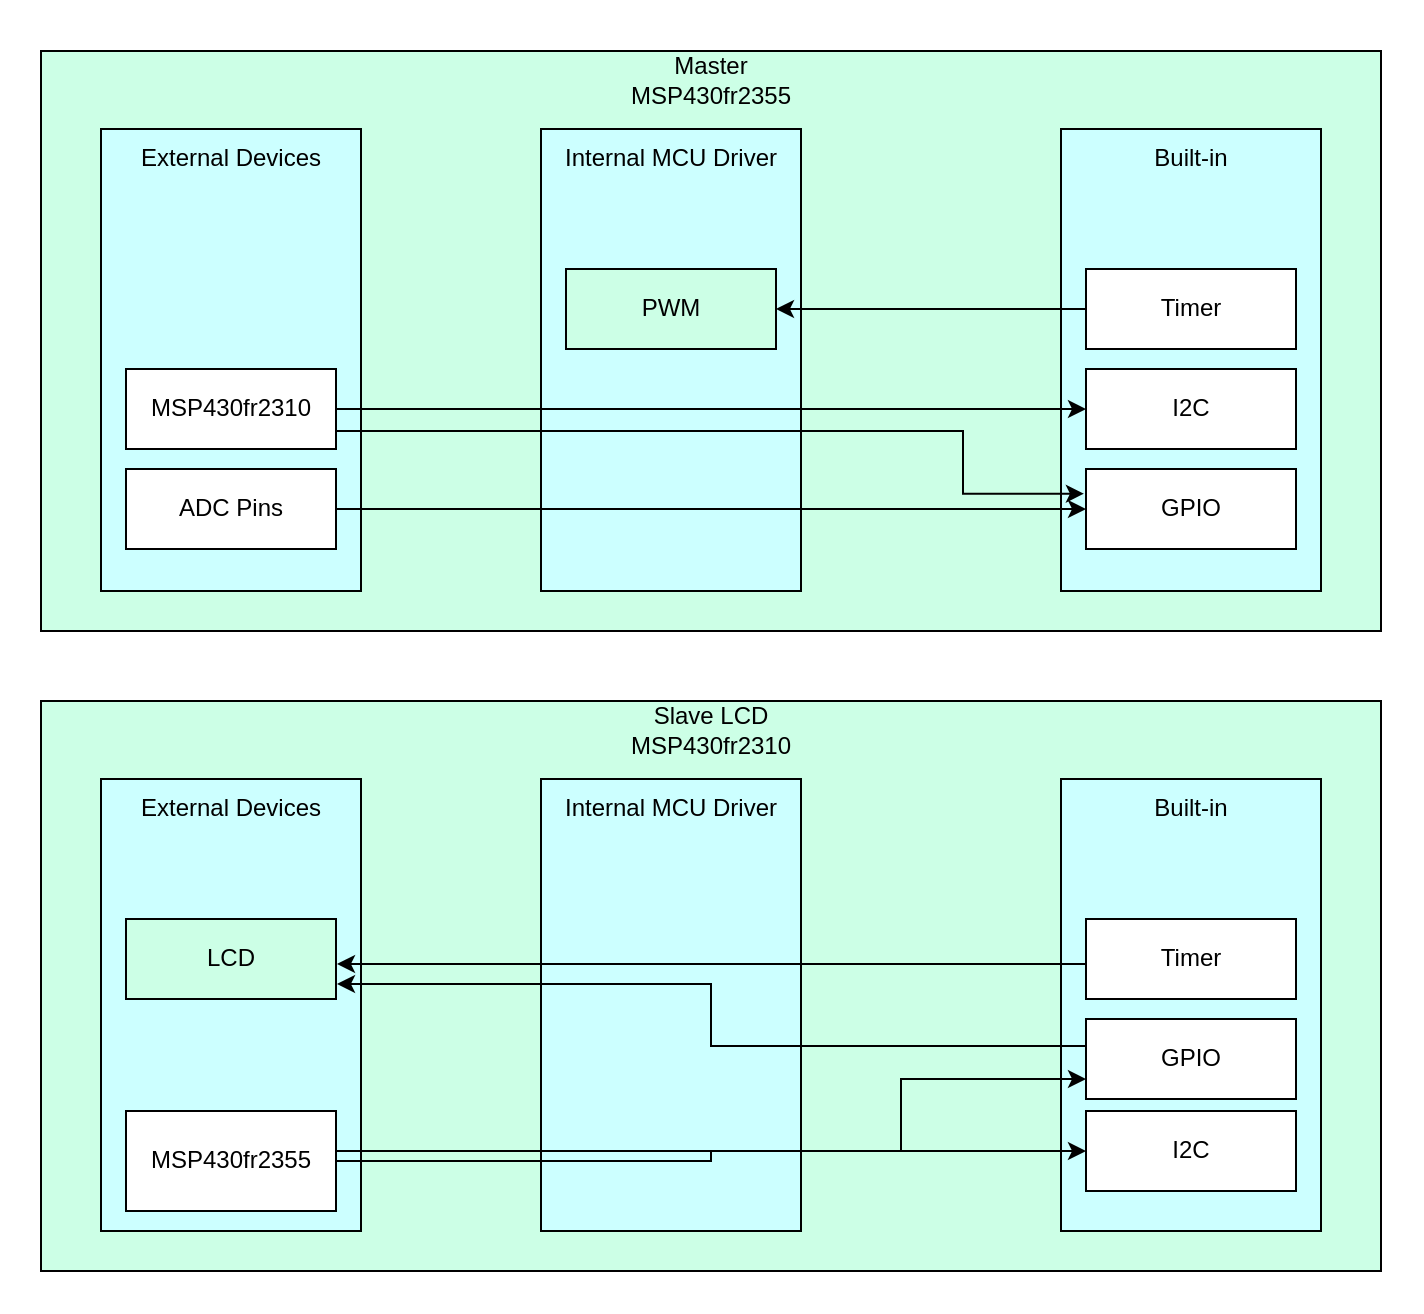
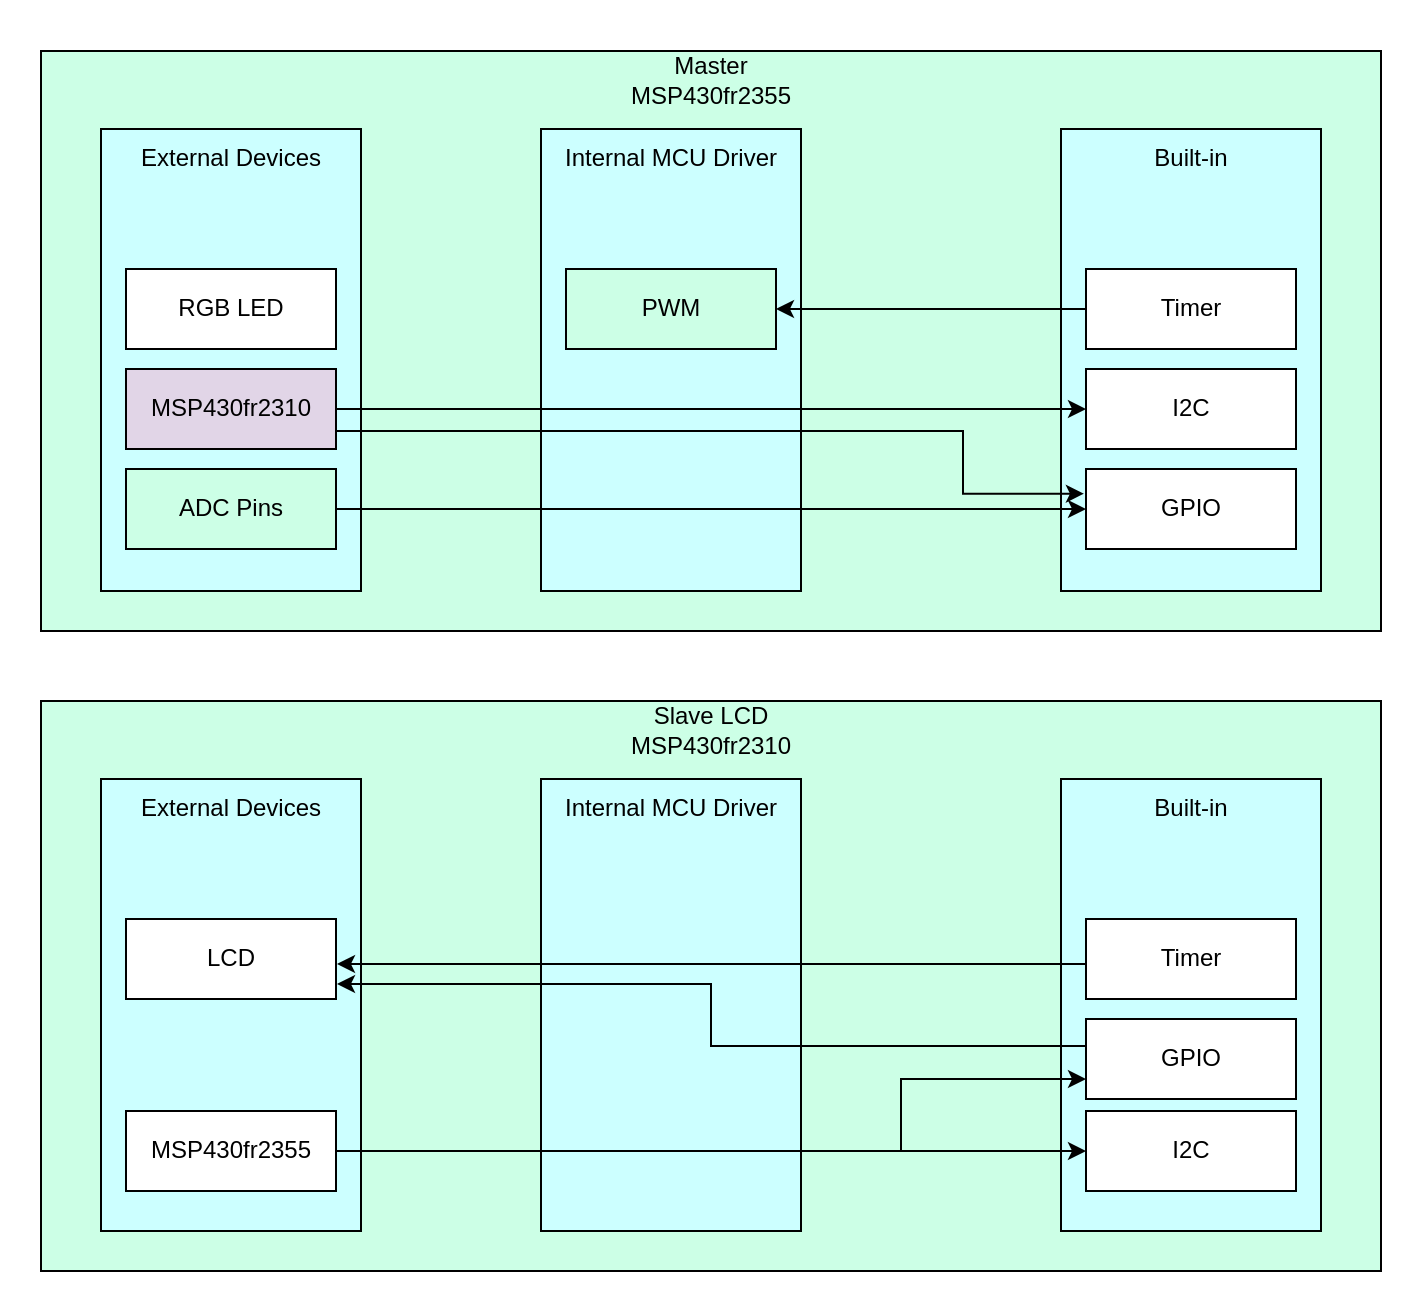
none -> (231, 309)
(231, 409) -> (231, 409)
(231, 509) -> (231, 509)
(231, 959) -> (231, 959)
(231, 1161) -> (231, 1151)
